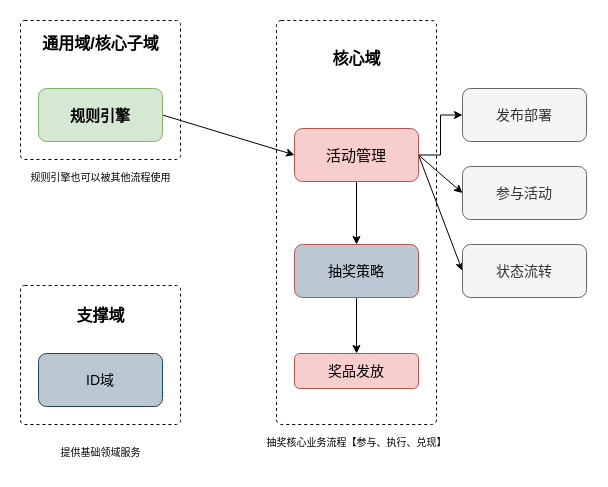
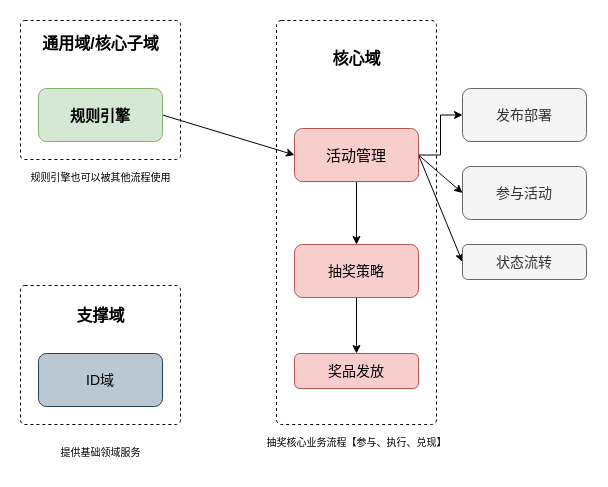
(357, 271) -> (357, 271)
(525, 271) -> (525, 262)
